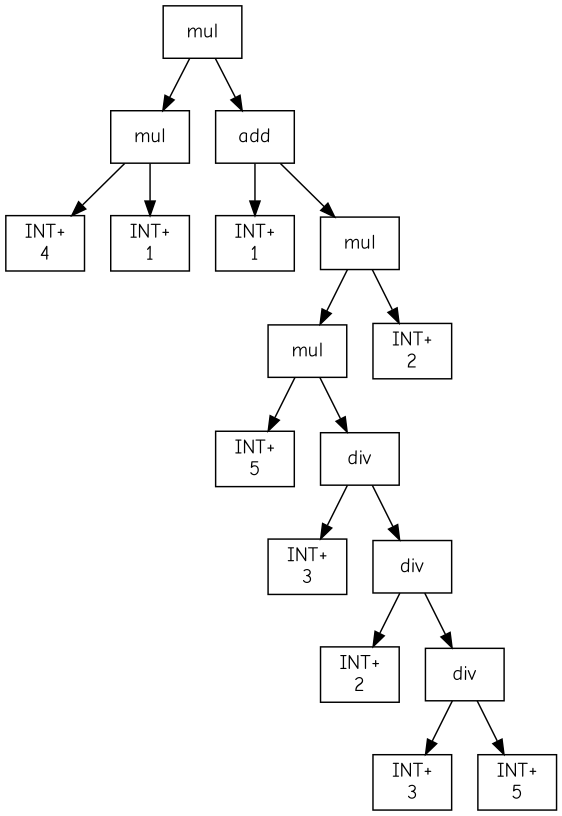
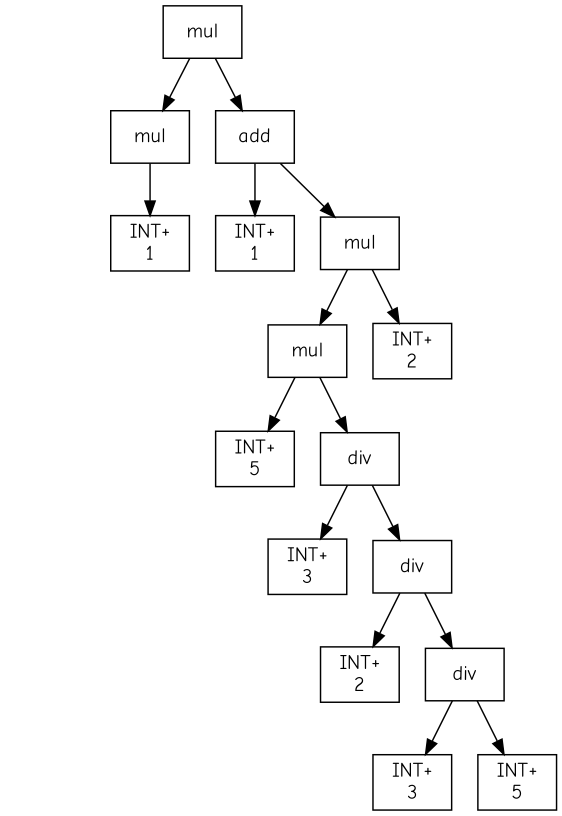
(45, 243) -> none
